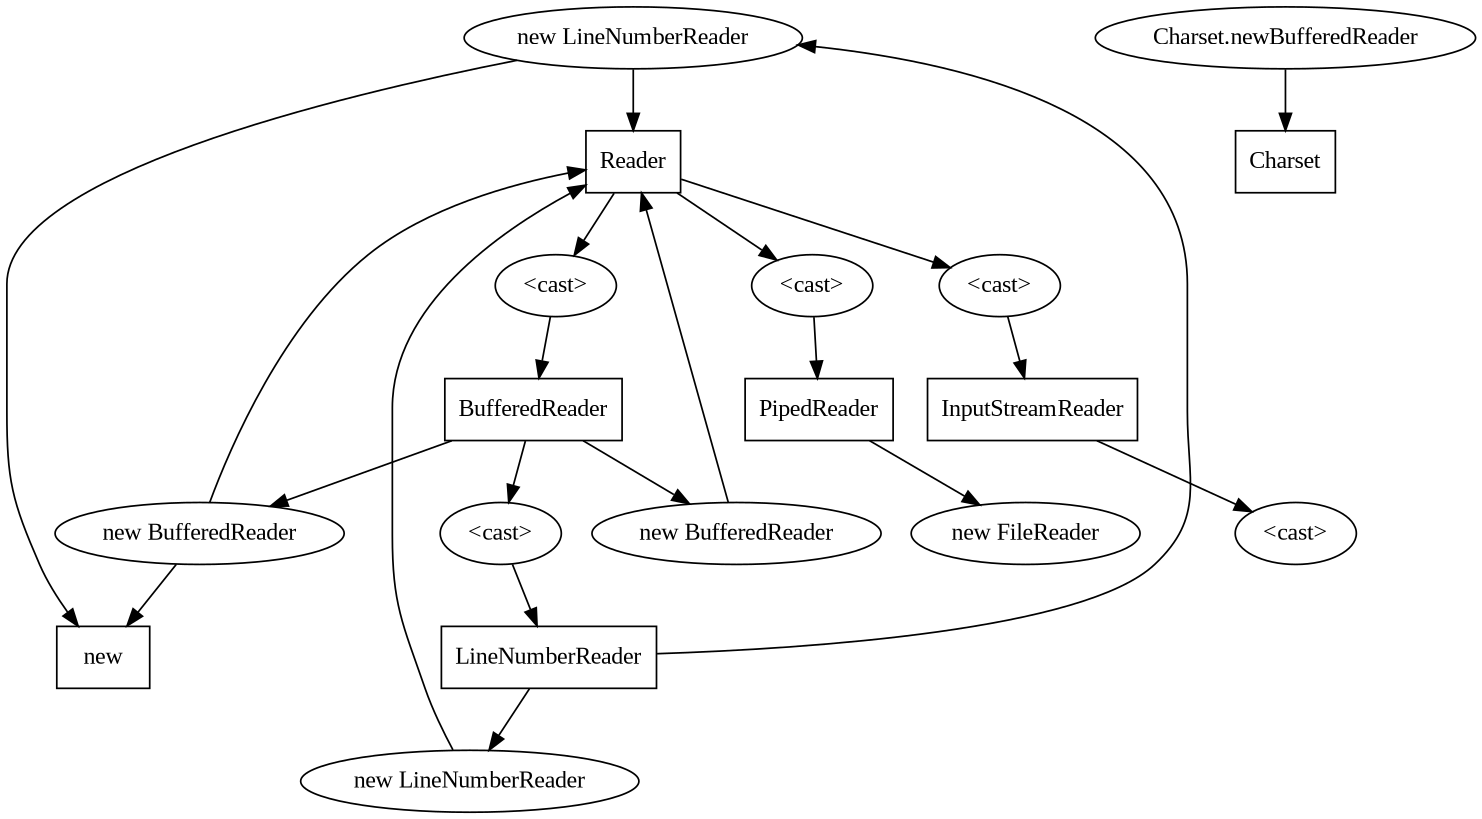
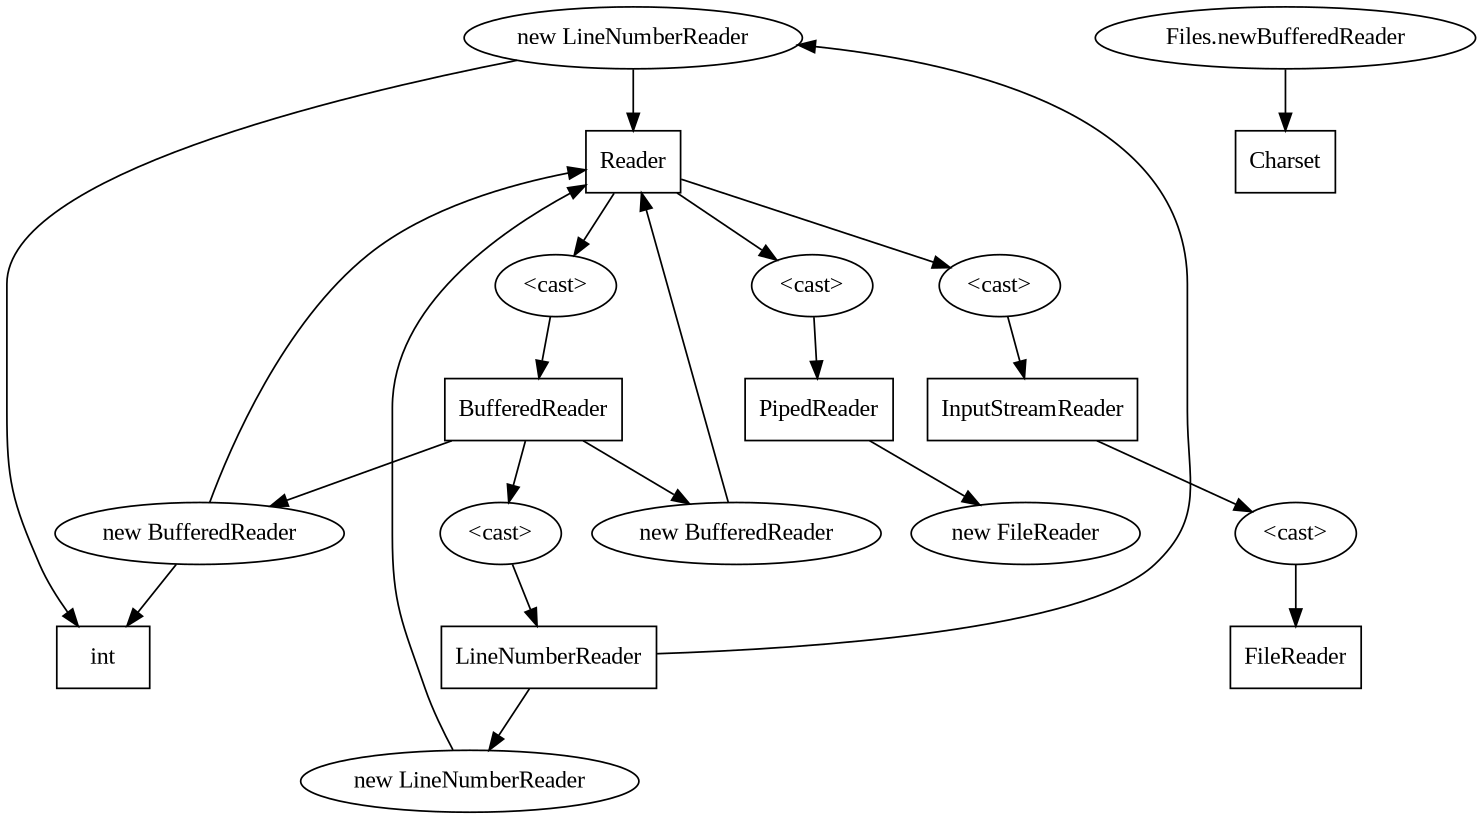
(1285, 38) -> (1285, 38)
(103, 657) -> (103, 657)
none -> (1296, 657)
